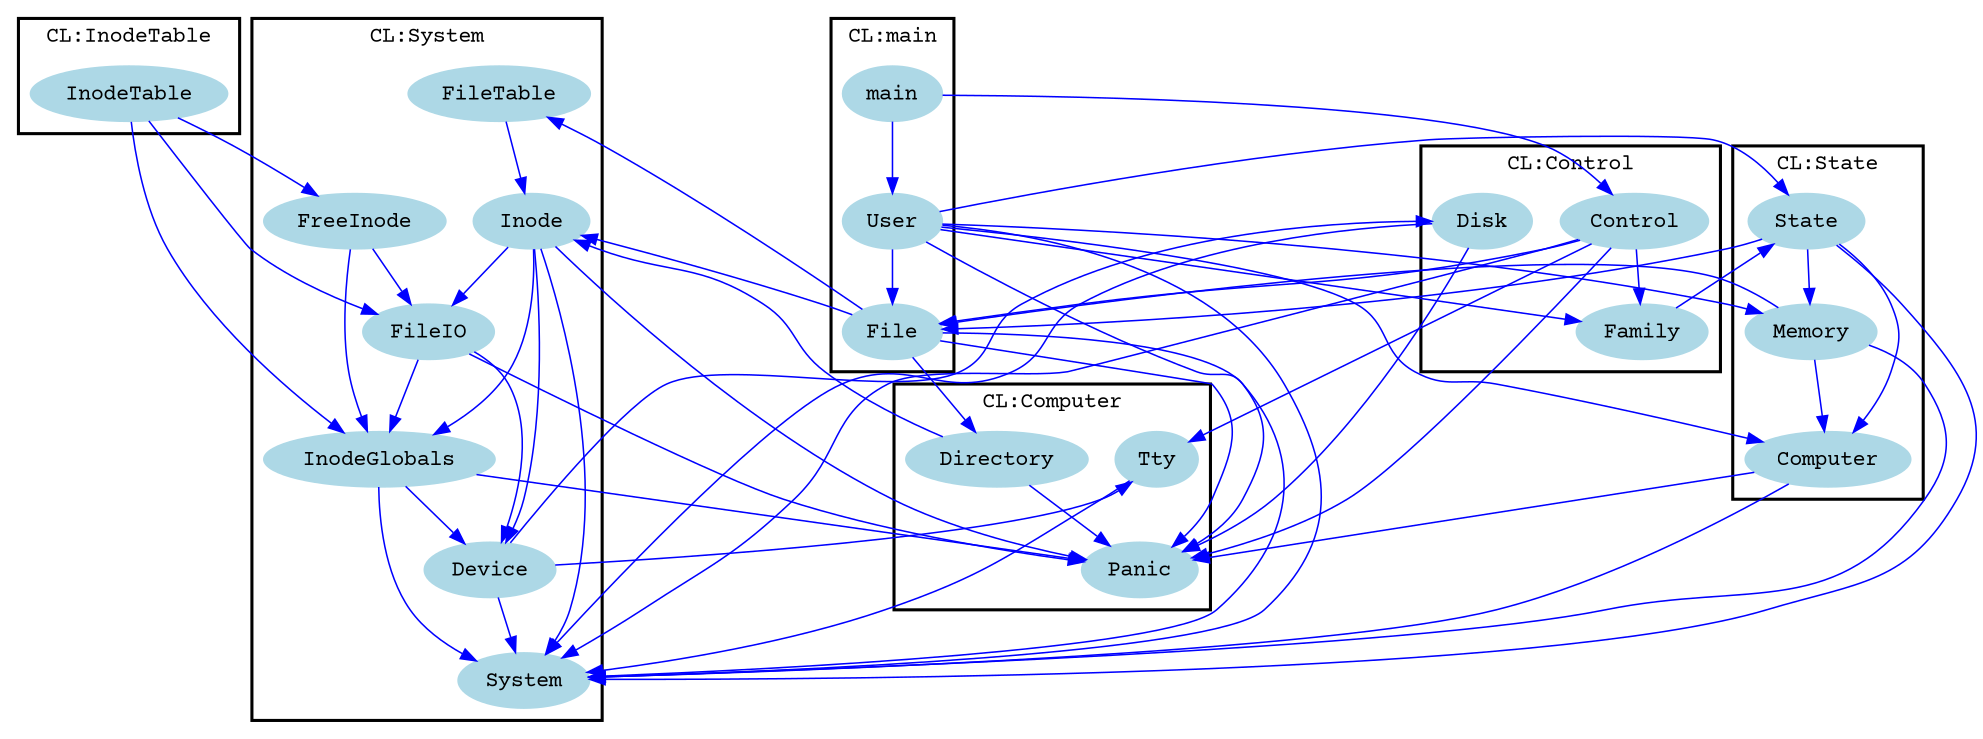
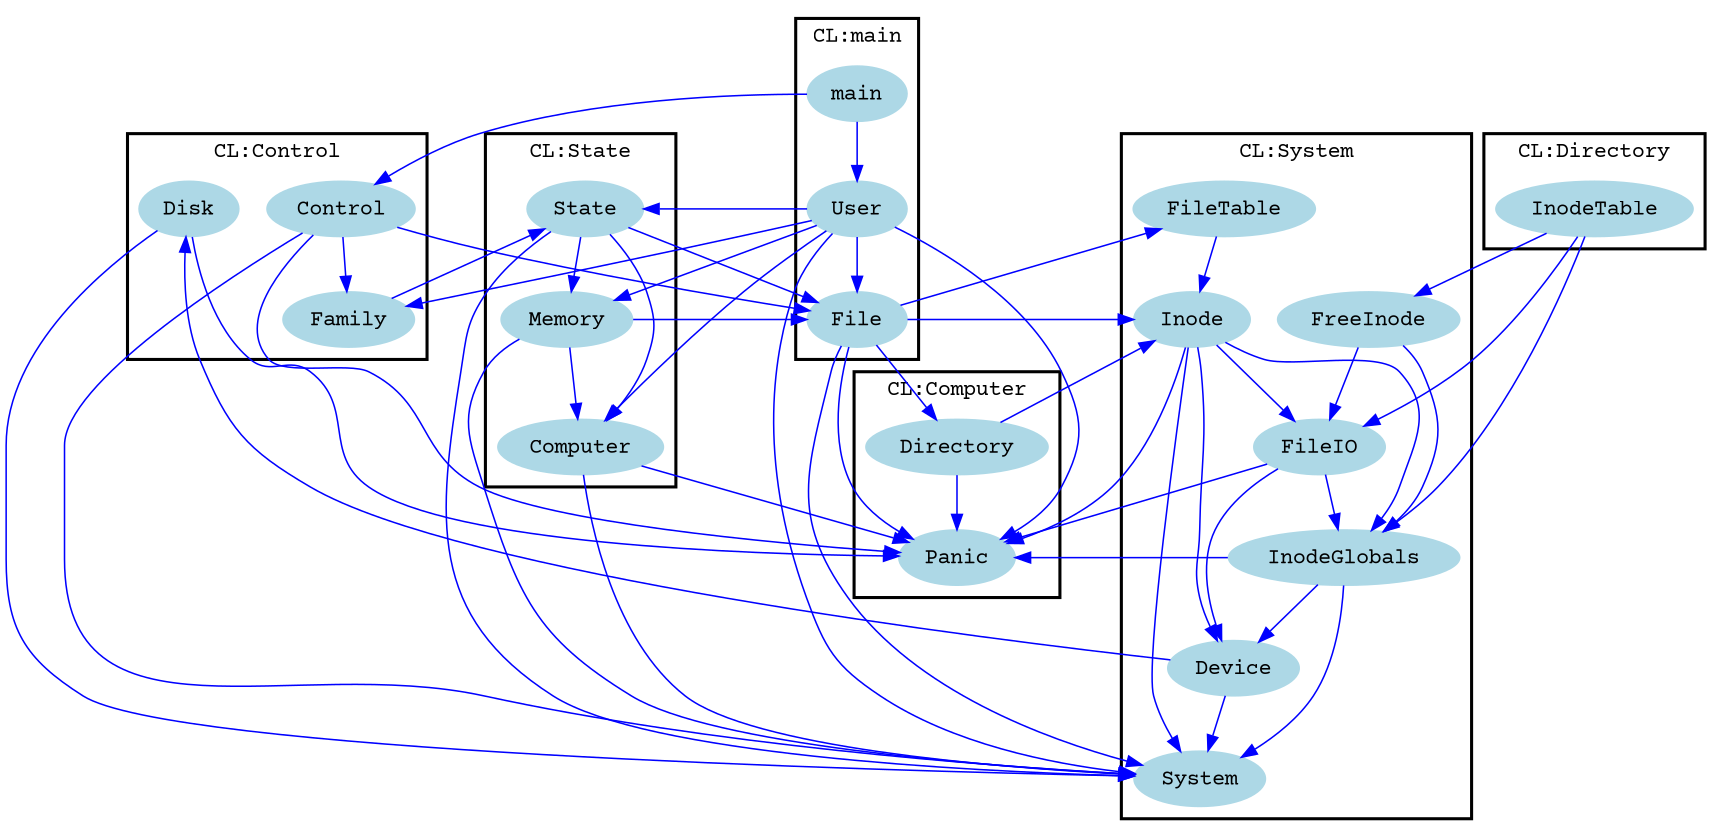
(129, 36) -> (1594, 151)
(1157, 459) -> none
